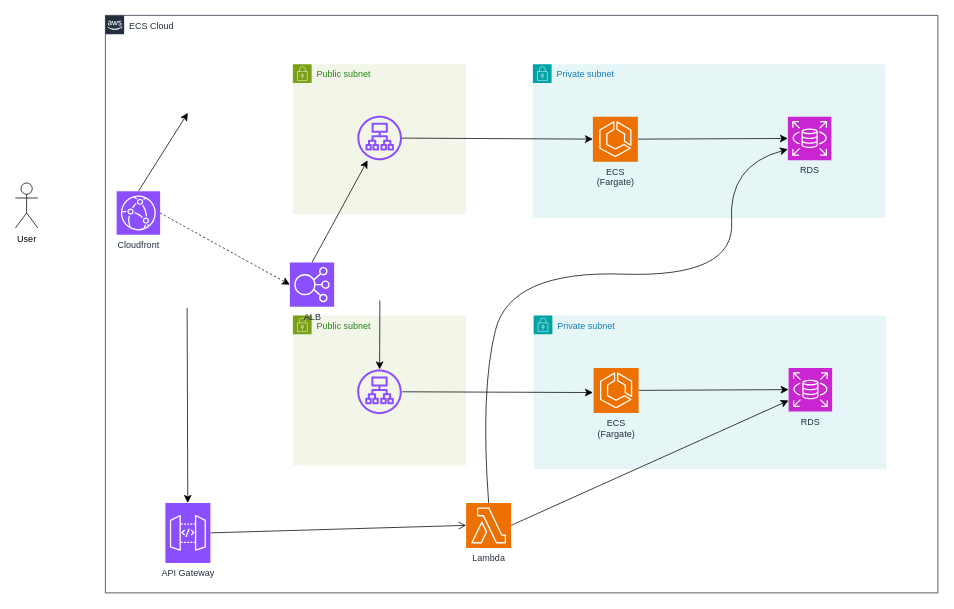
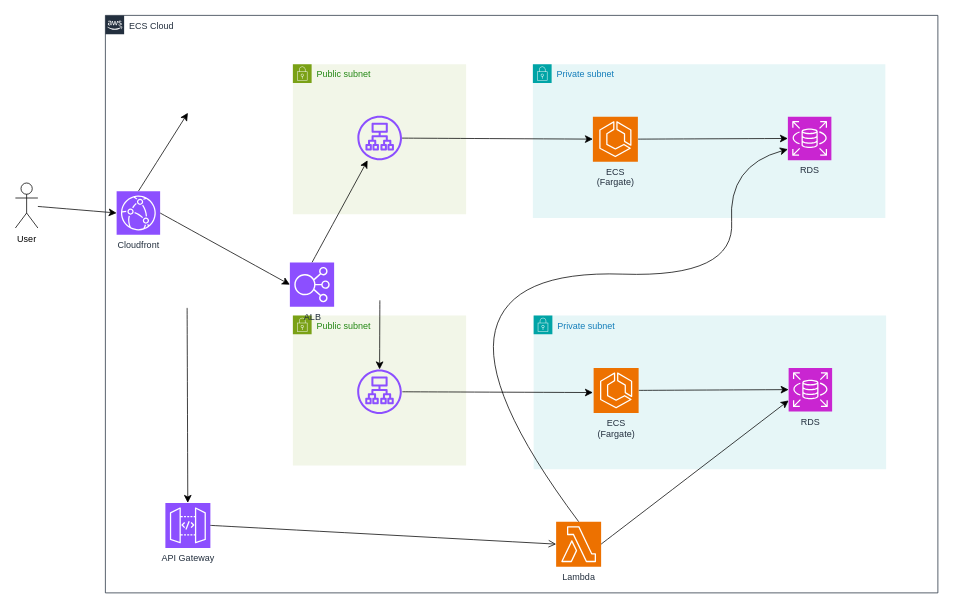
none -> (74, 209)
(223, 248) -> (223, 248)
(489, 525) -> (579, 544)
(188, 533) -> (188, 525)
